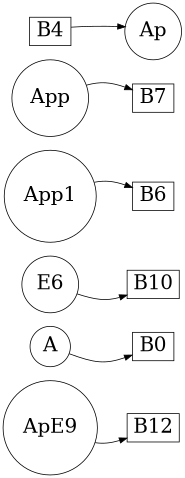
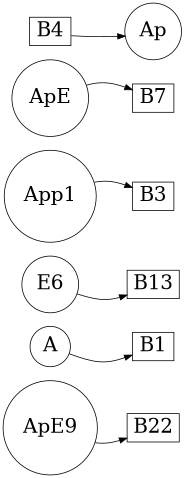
(94, 26) -> (94, 37)
(50, 98) -> (50, 98)
(153, 196) -> (153, 196)
(153, 284) -> (153, 284)
(153, 347) -> (153, 347)
(153, 428) -> (153, 428)
